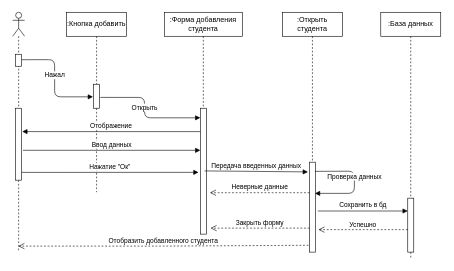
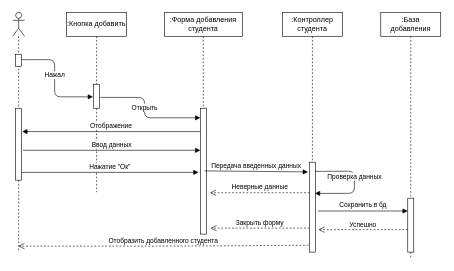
(312, 24) -> (312, 24)
(411, 24) -> (411, 24)
